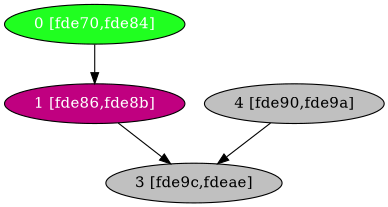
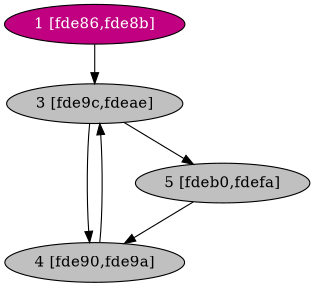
(95, 24) -> none
none -> (87, 177)
none -> (223, 183)
